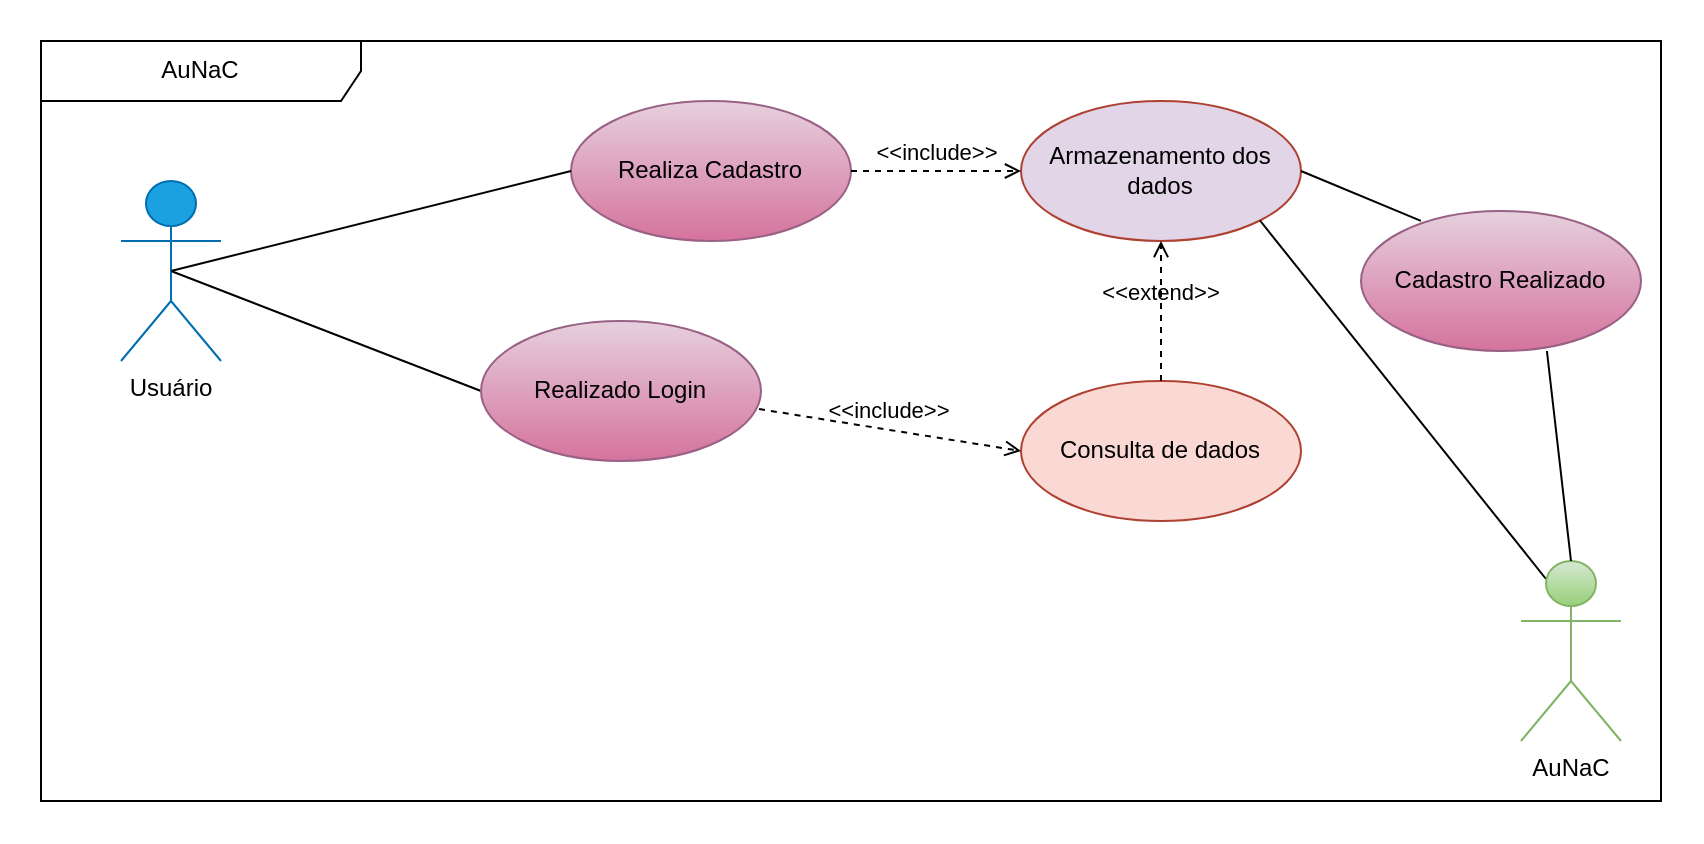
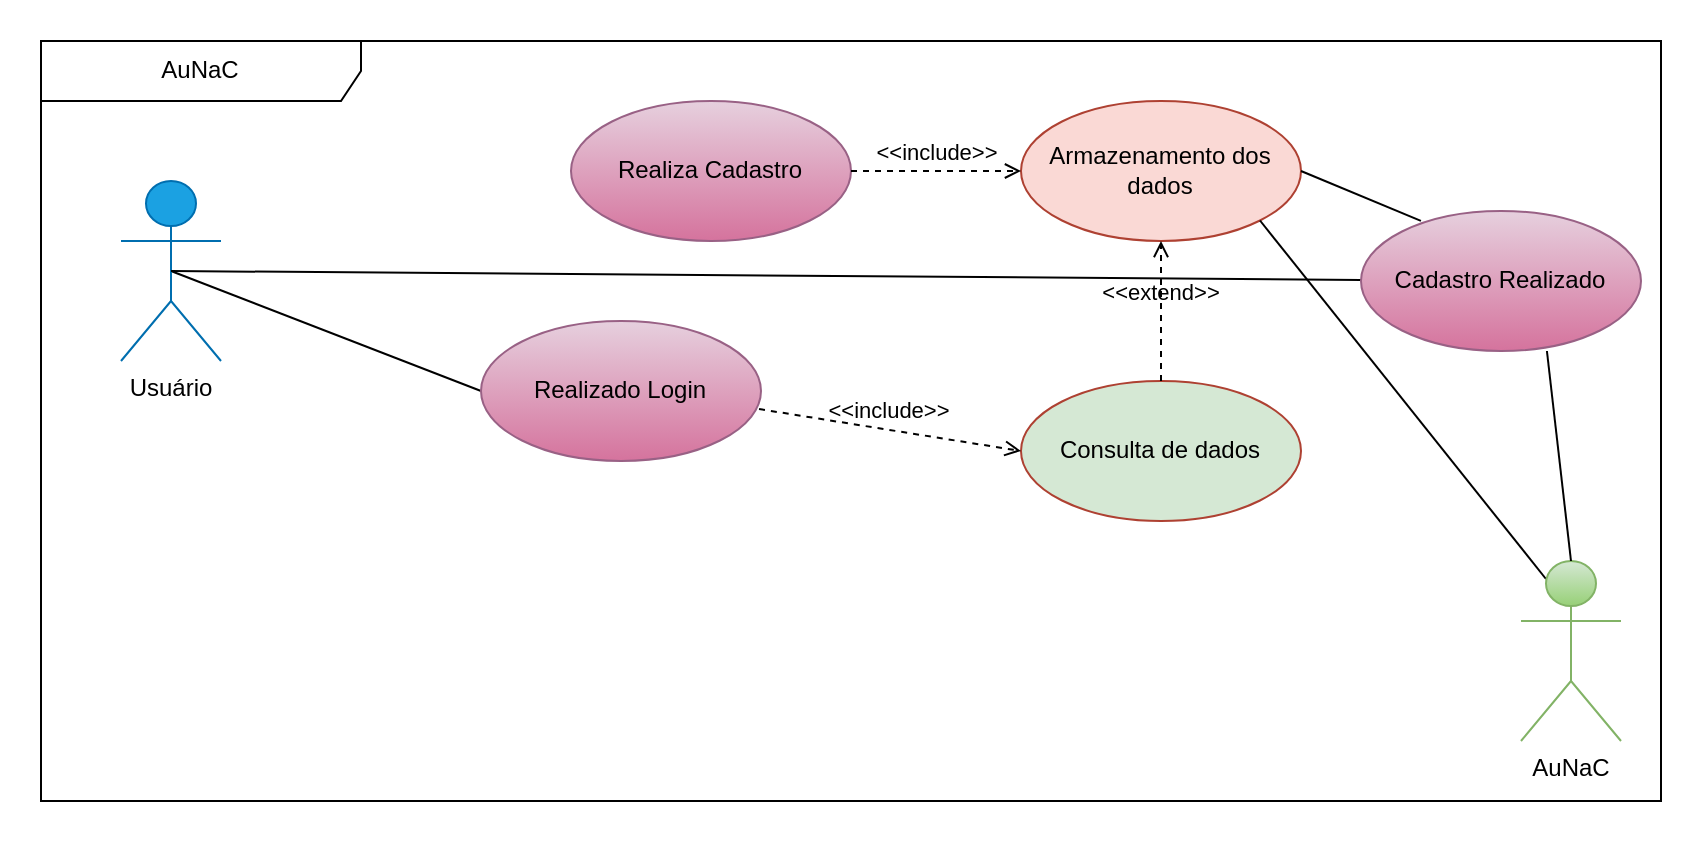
(1161, 171) -> (1161, 171)
(388, 217) -> (752, 275)
(1161, 451) -> (1161, 451)
